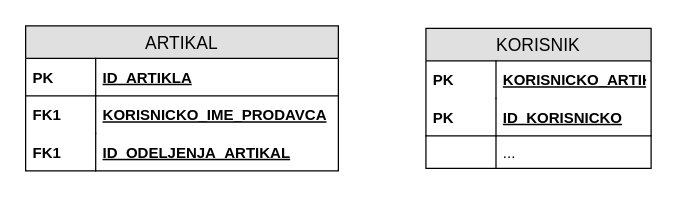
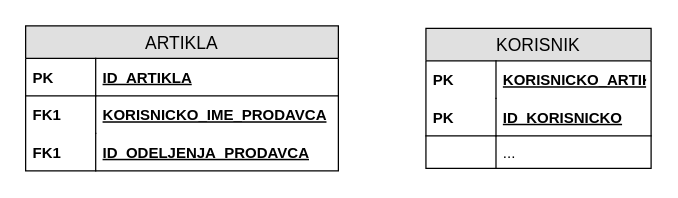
(181, 43) -> (181, 43)
(187, 153) -> (191, 153)
